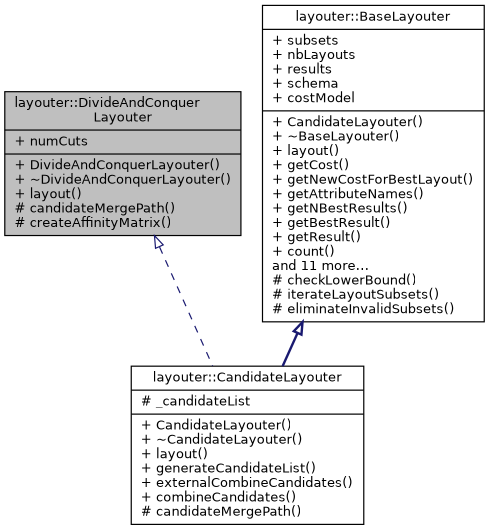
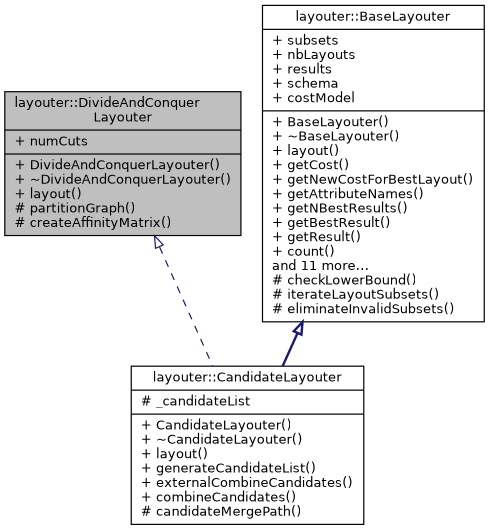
(348, 122) -> (331, 122)
(95, 209) -> (76, 209)
